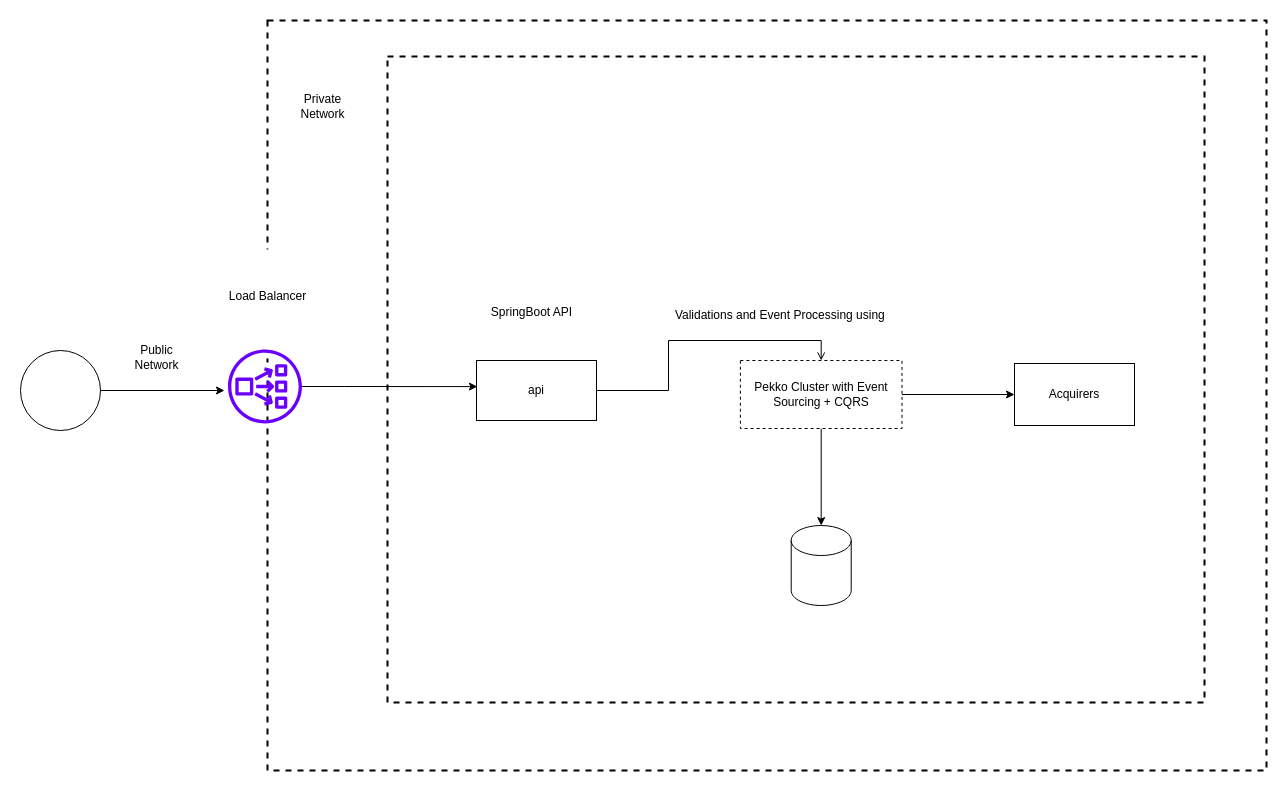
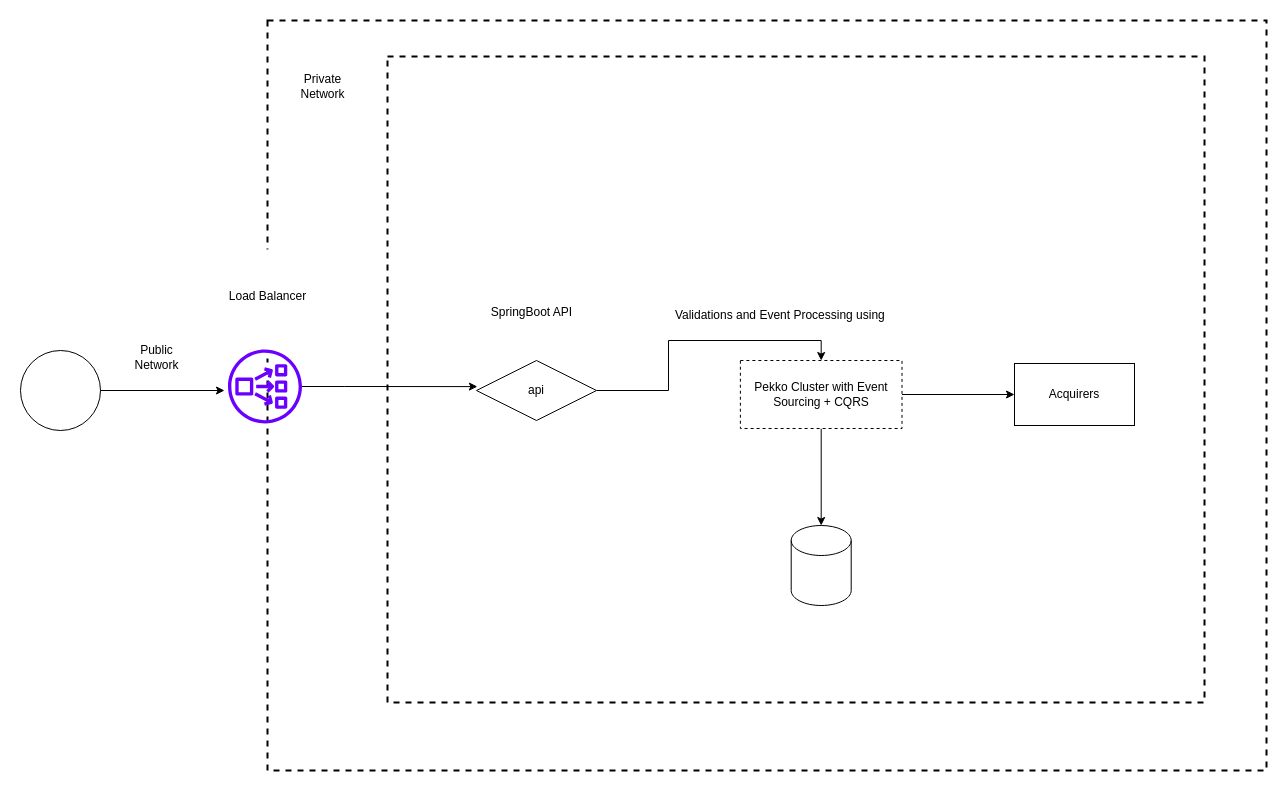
(323, 107) -> (323, 87)
(821, 354) -> (821, 352)
(537, 391) -> (537, 391)
